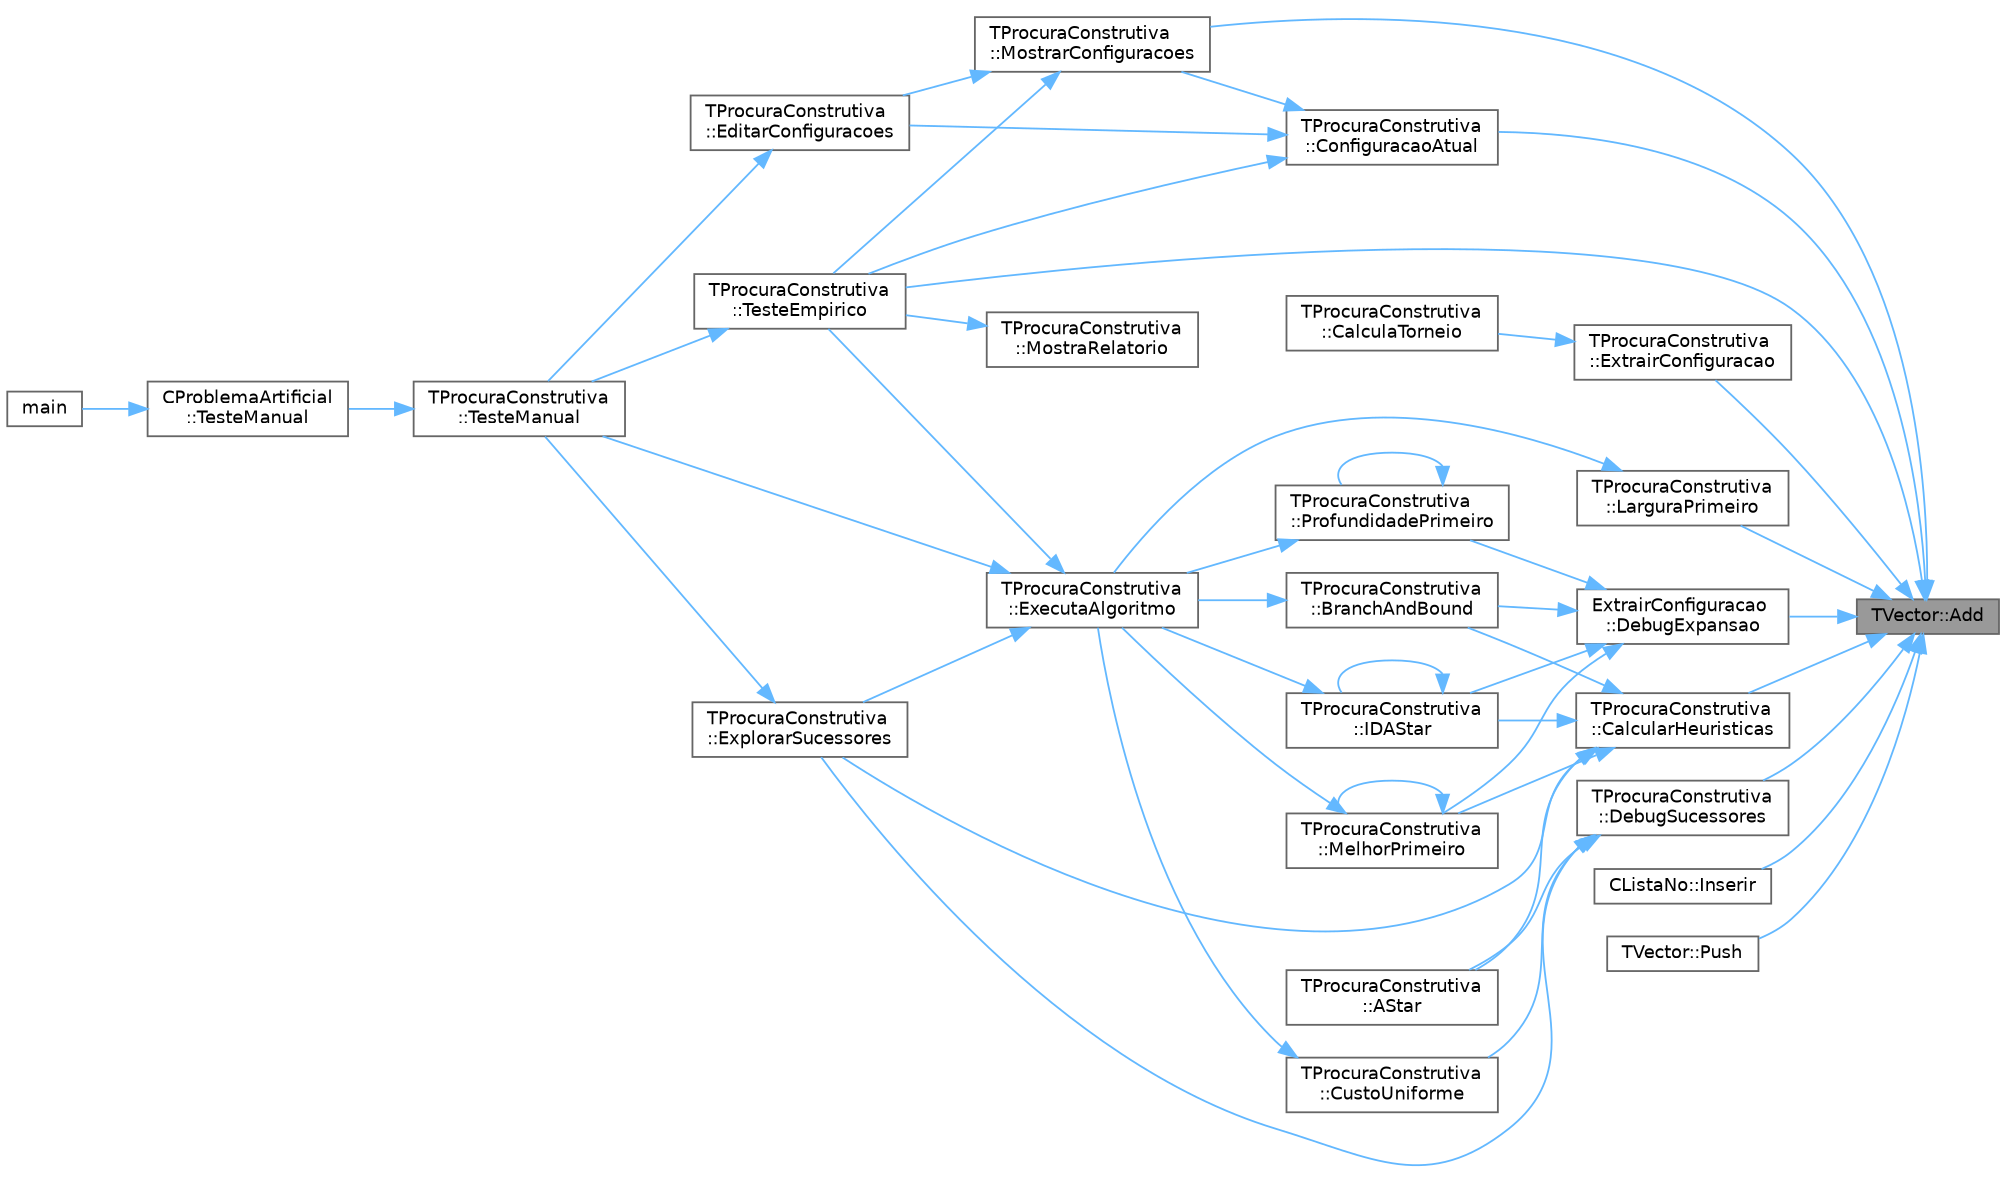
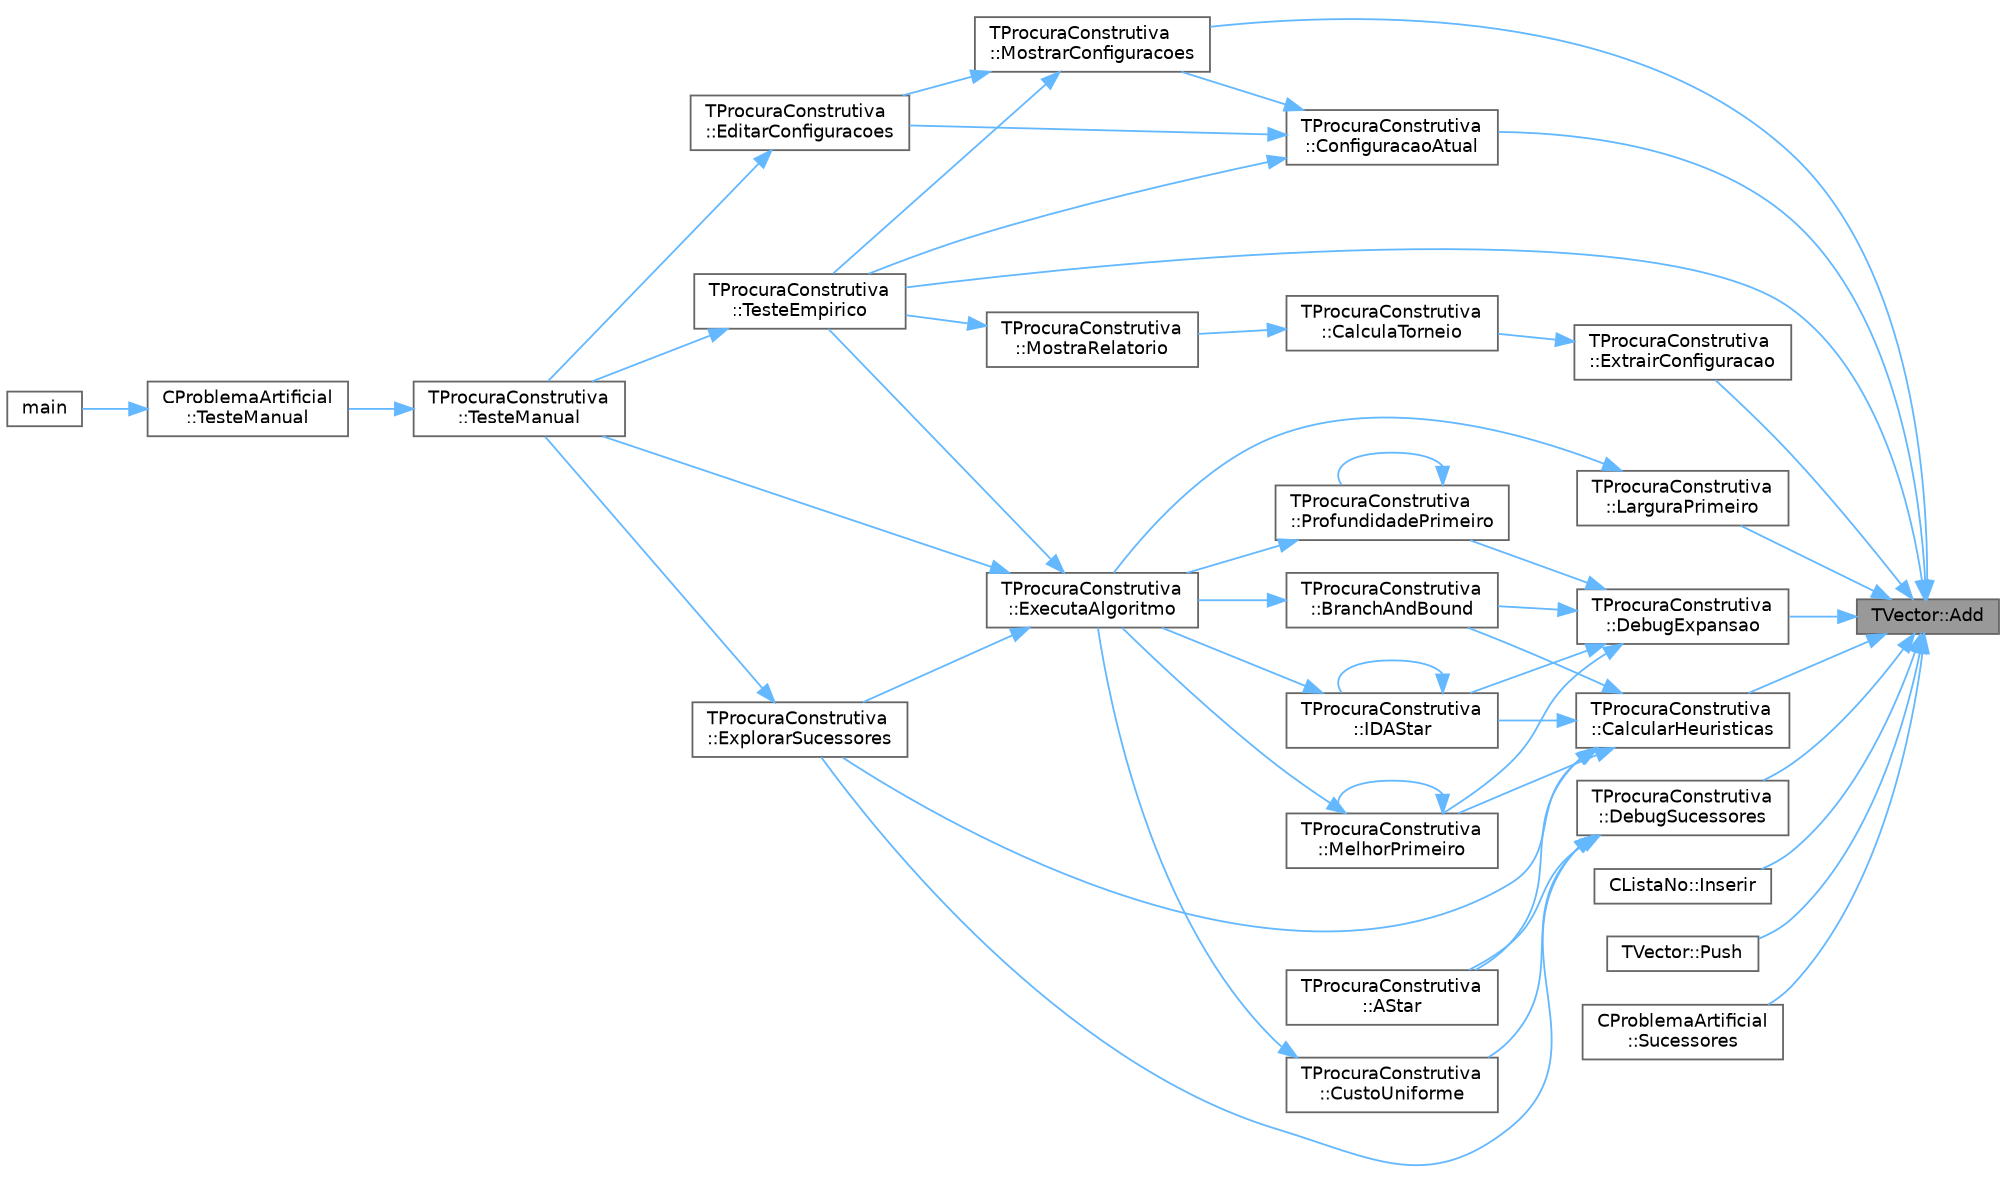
none -> (1233, 332)
(1683, 617) -> (1683, 617)
none -> (1683, 1032)
